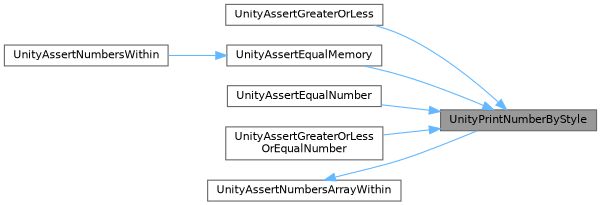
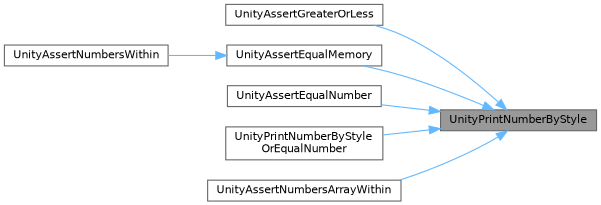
(304, 143) -> (304, 143)
(407, 158) -> (450, 161)
